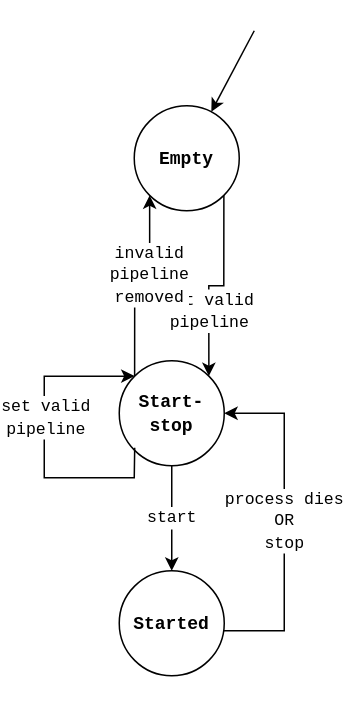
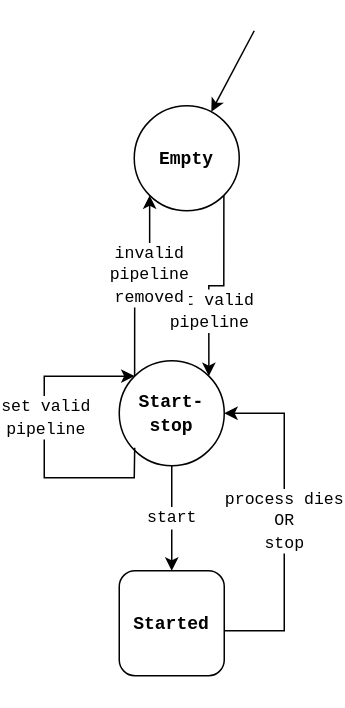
(172, 623) -> (172, 623)
